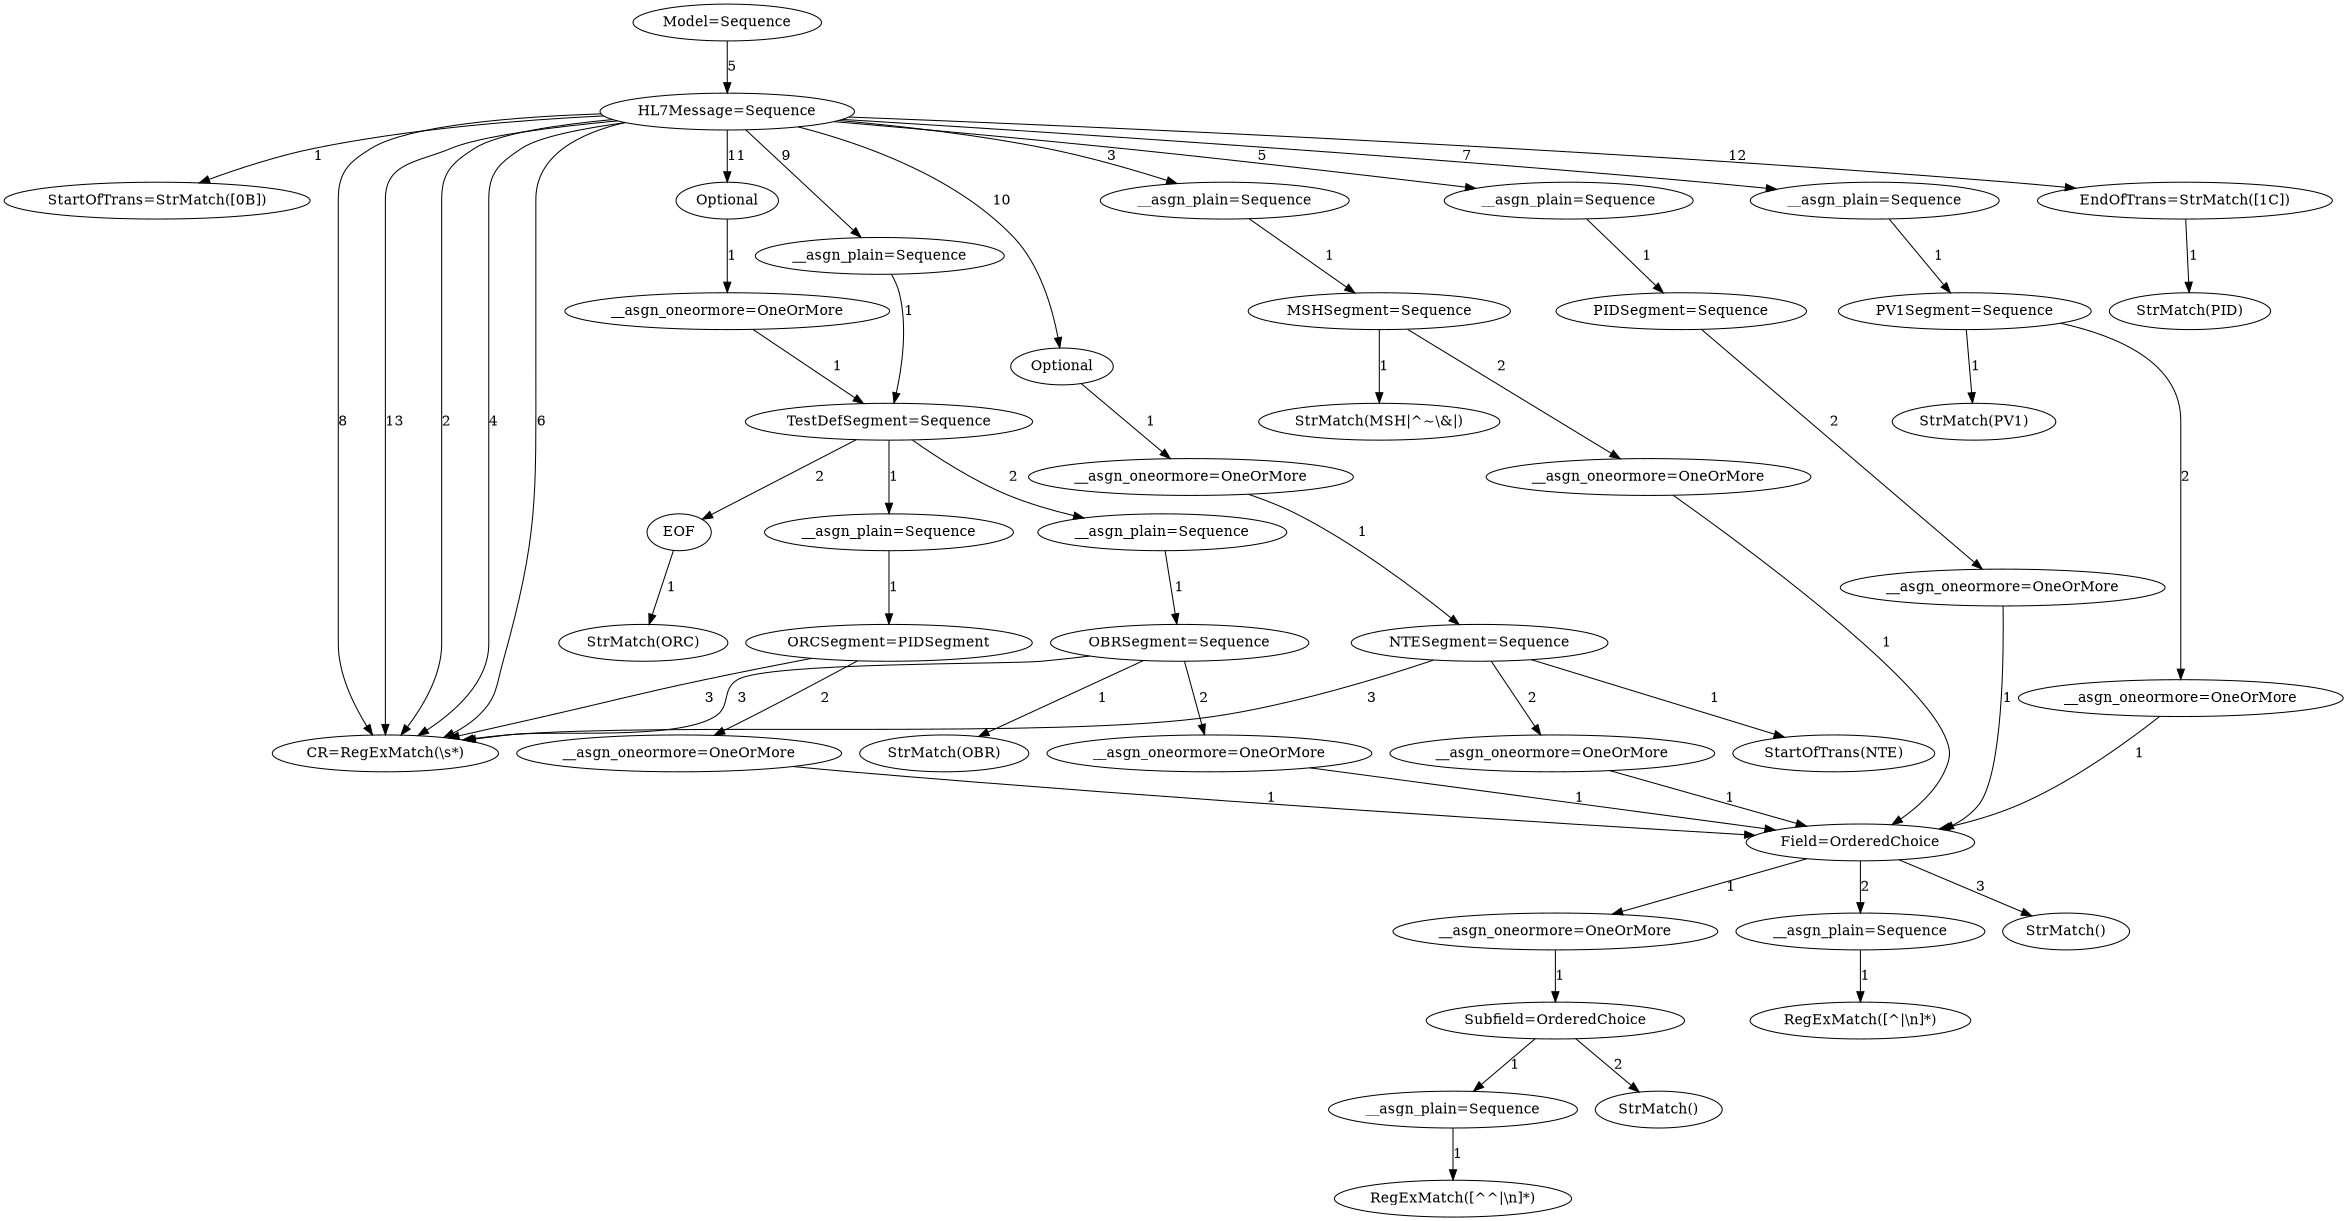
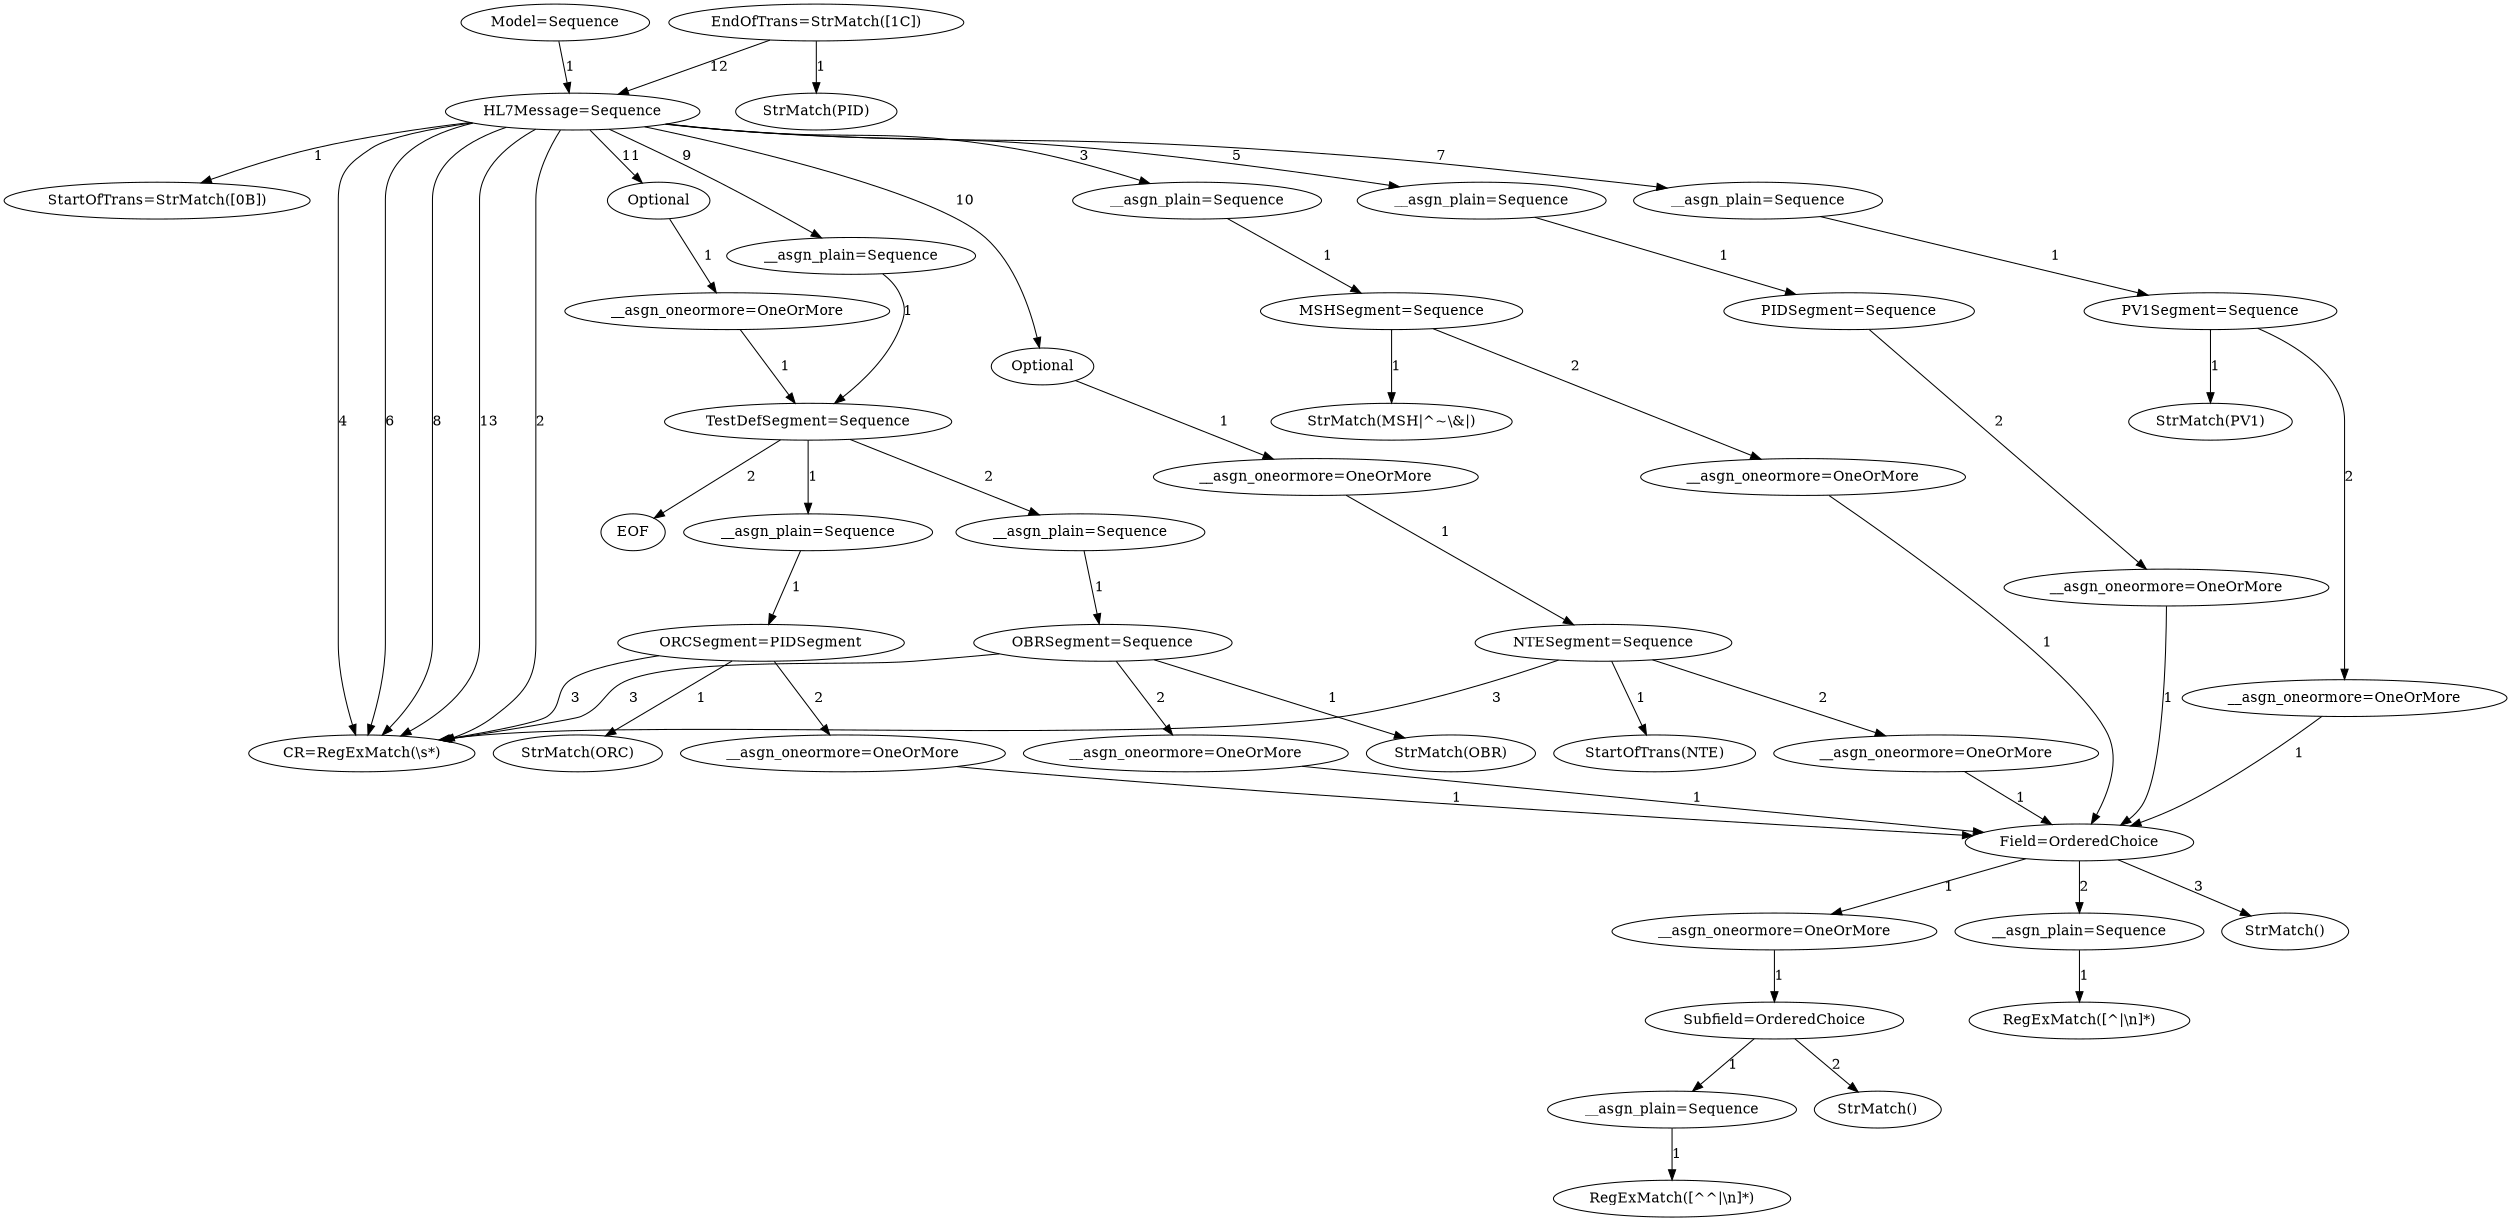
(732, 67) -> (571, 67)
(1457, 146) -> (699, 65)
(663, 583) -> (673, 696)
